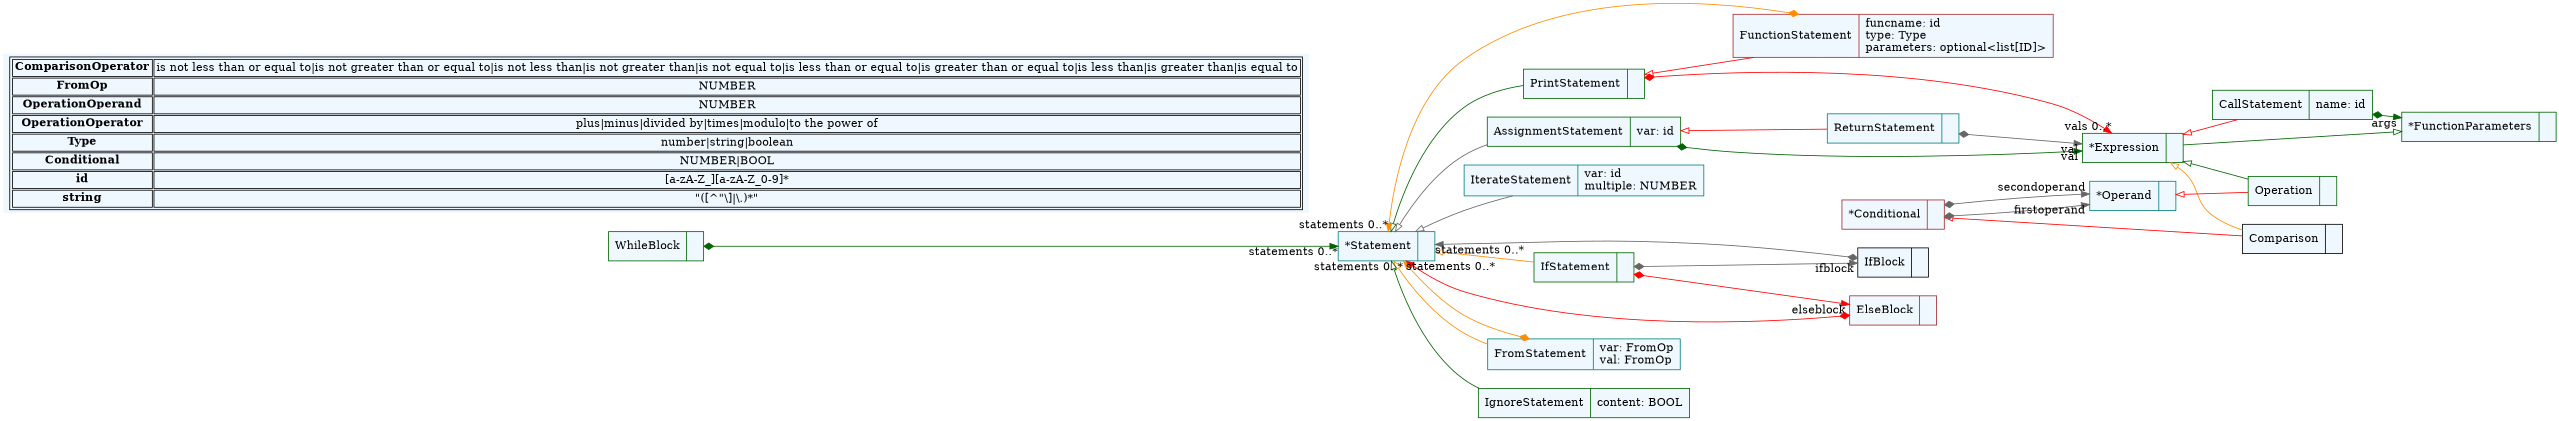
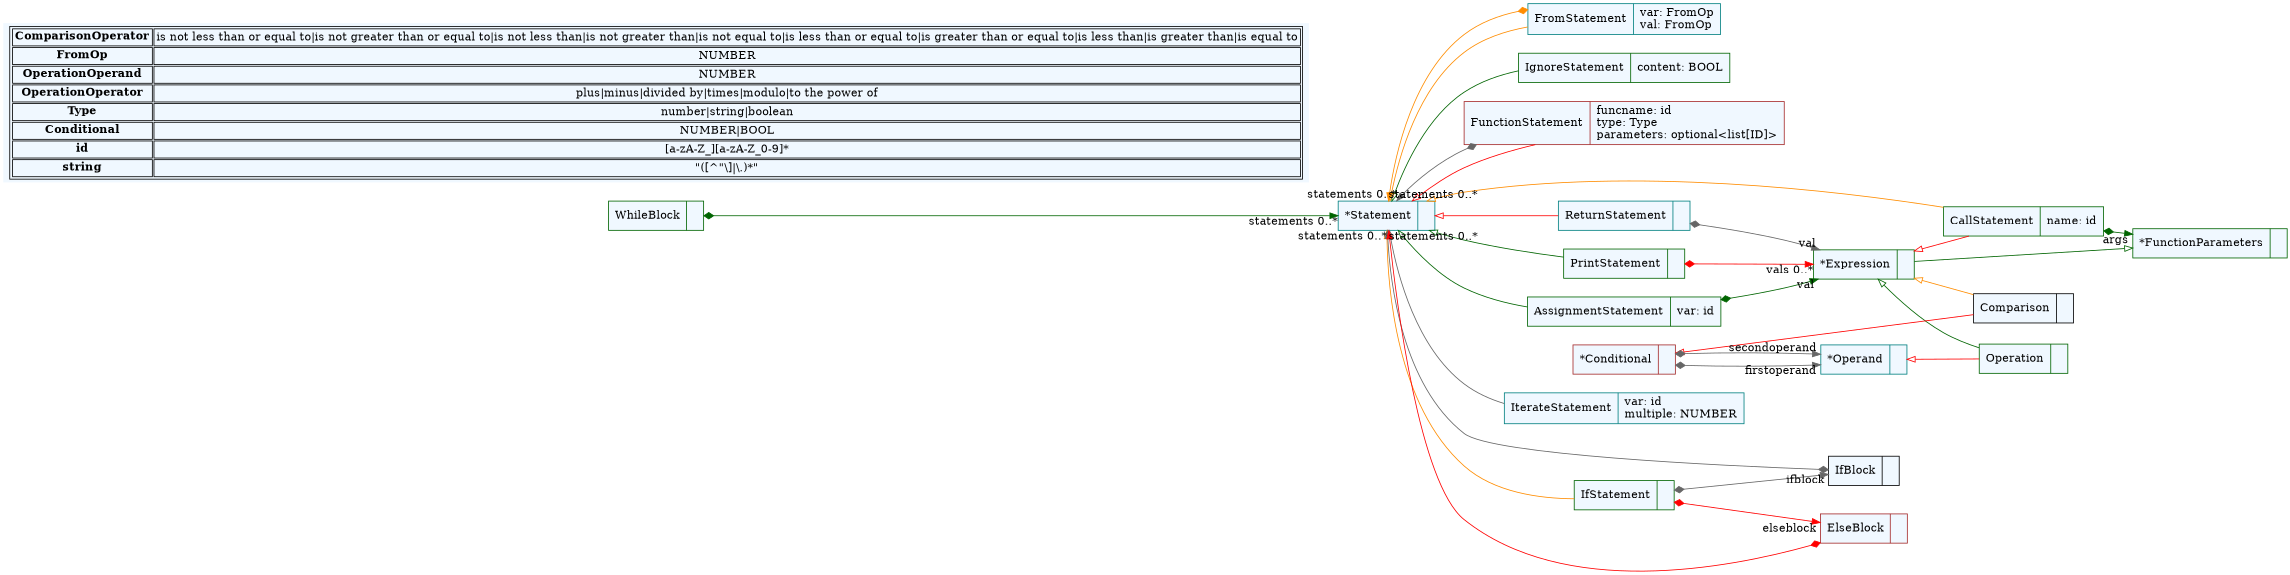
(1531, 26) -> (1433, 169)
(1704, 65) -> (1474, 164)
(1758, 130) -> (1501, 216)
(1437, 177) -> (1458, 285)
none -> (1689, 182)
